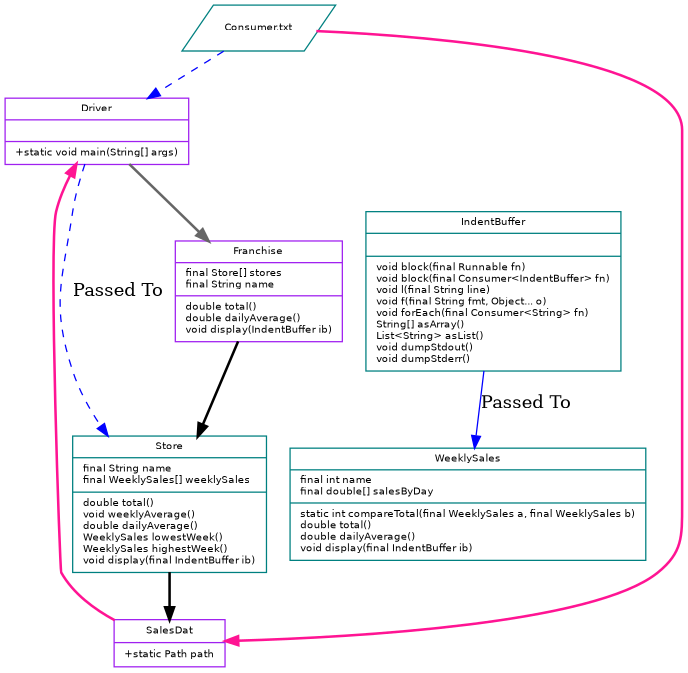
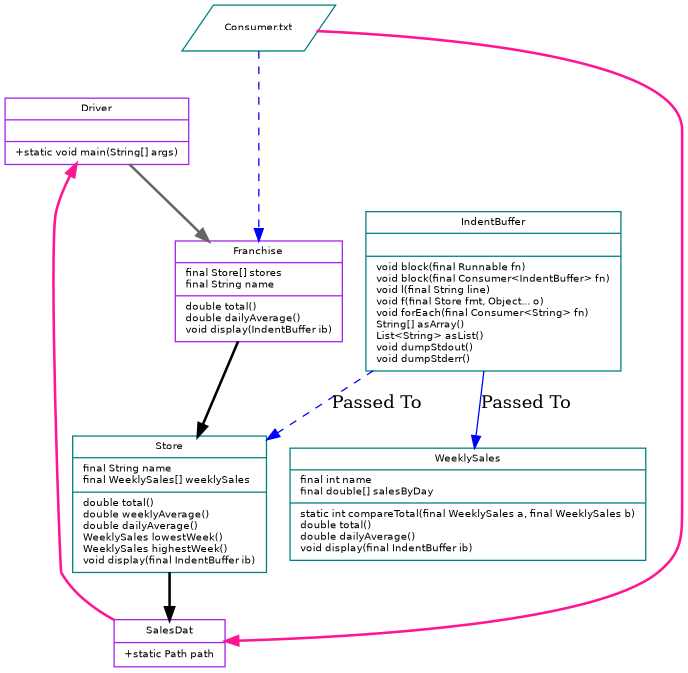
(191, 71) -> (259, 140)
(61, 284) -> (325, 402)
(462, 302) -> (460, 302)
(139, 514) -> (147, 514)
